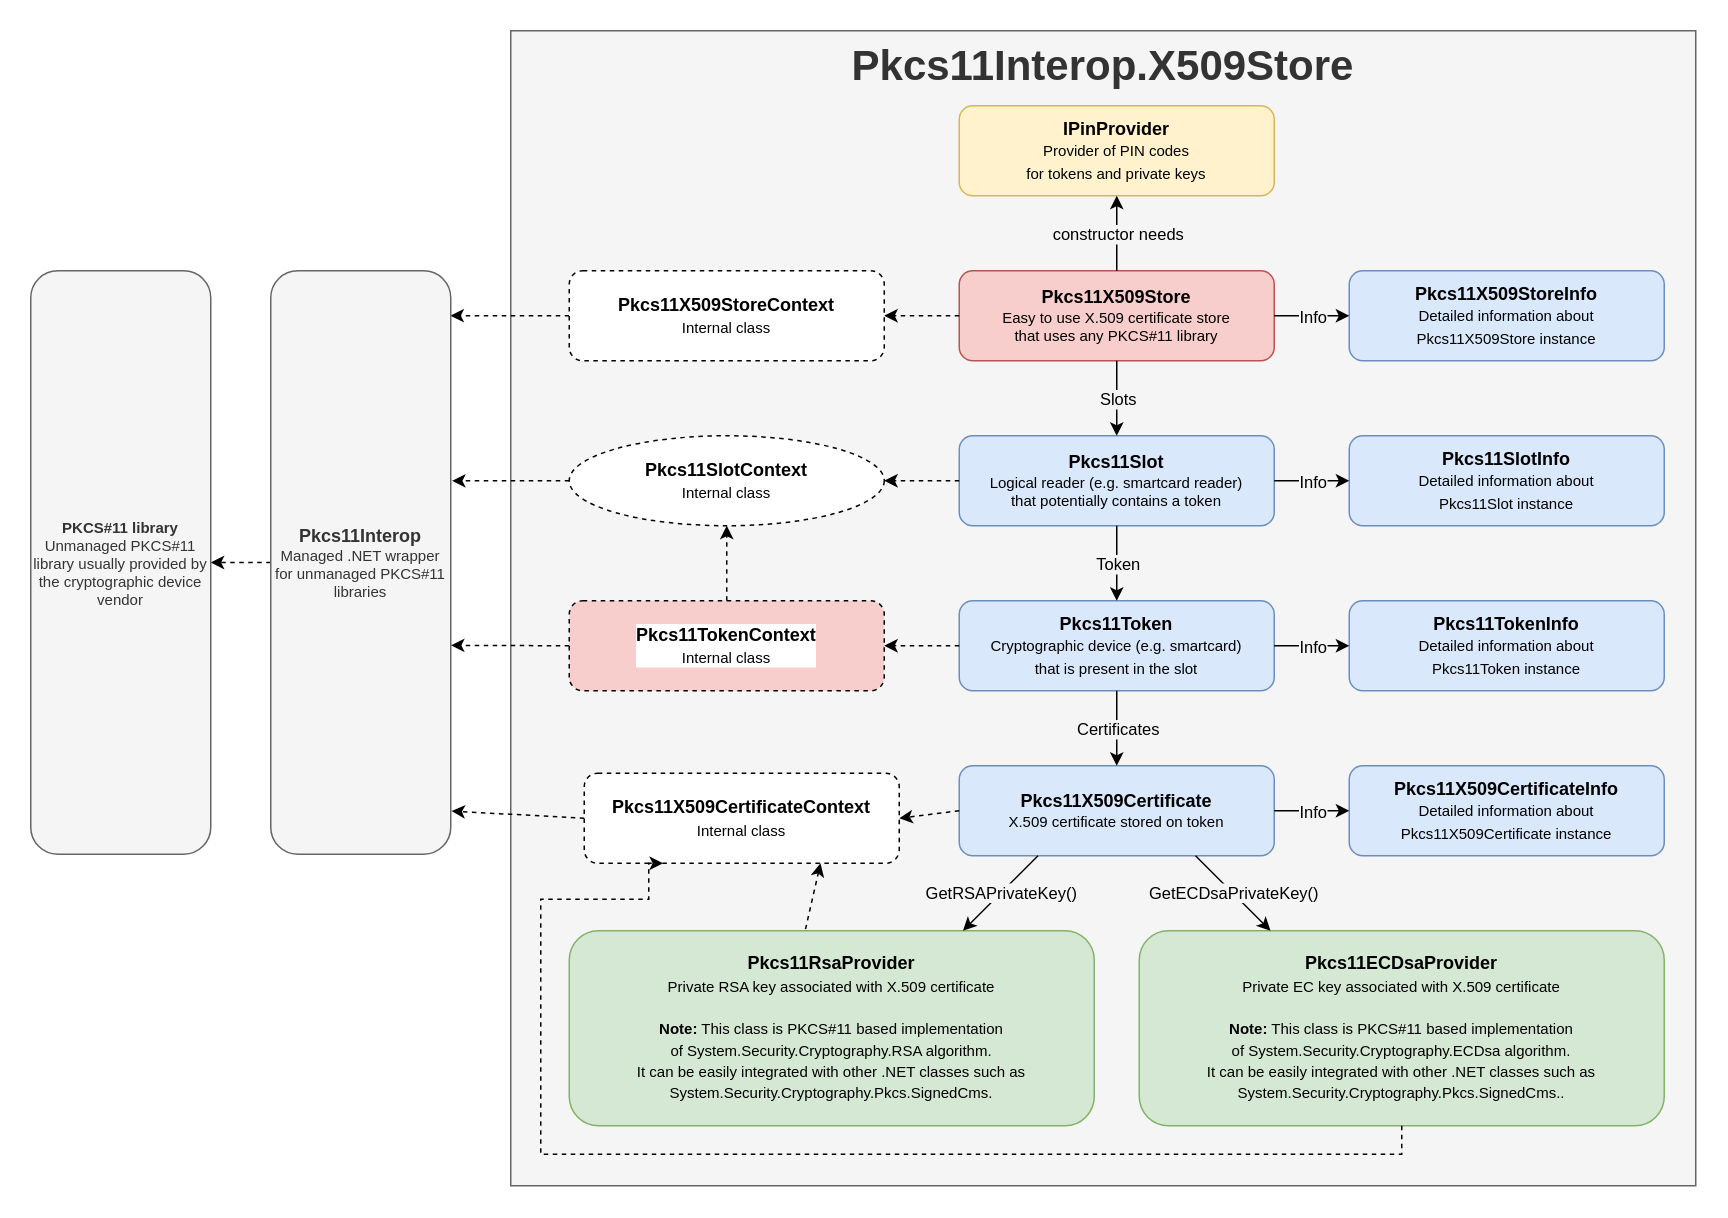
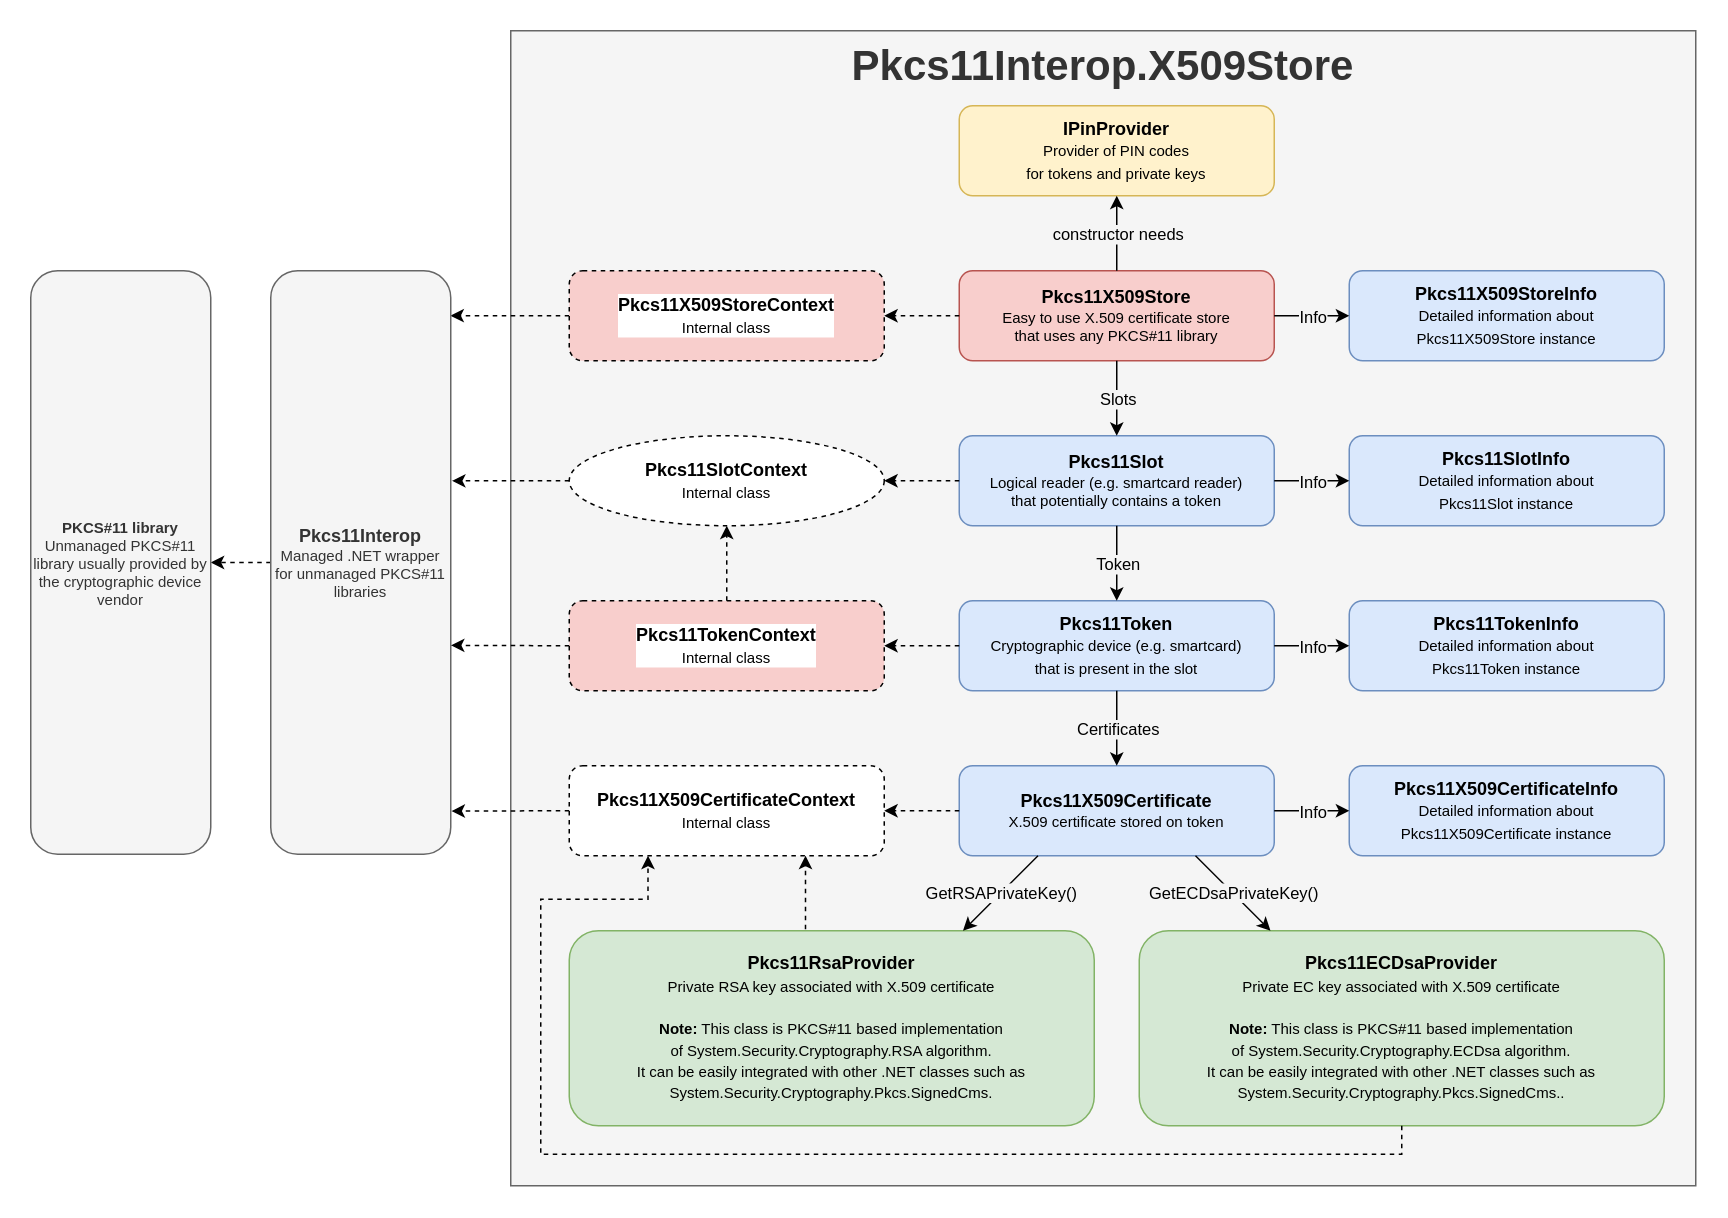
(727, 316) -> (727, 316)
(742, 818) -> (727, 811)
